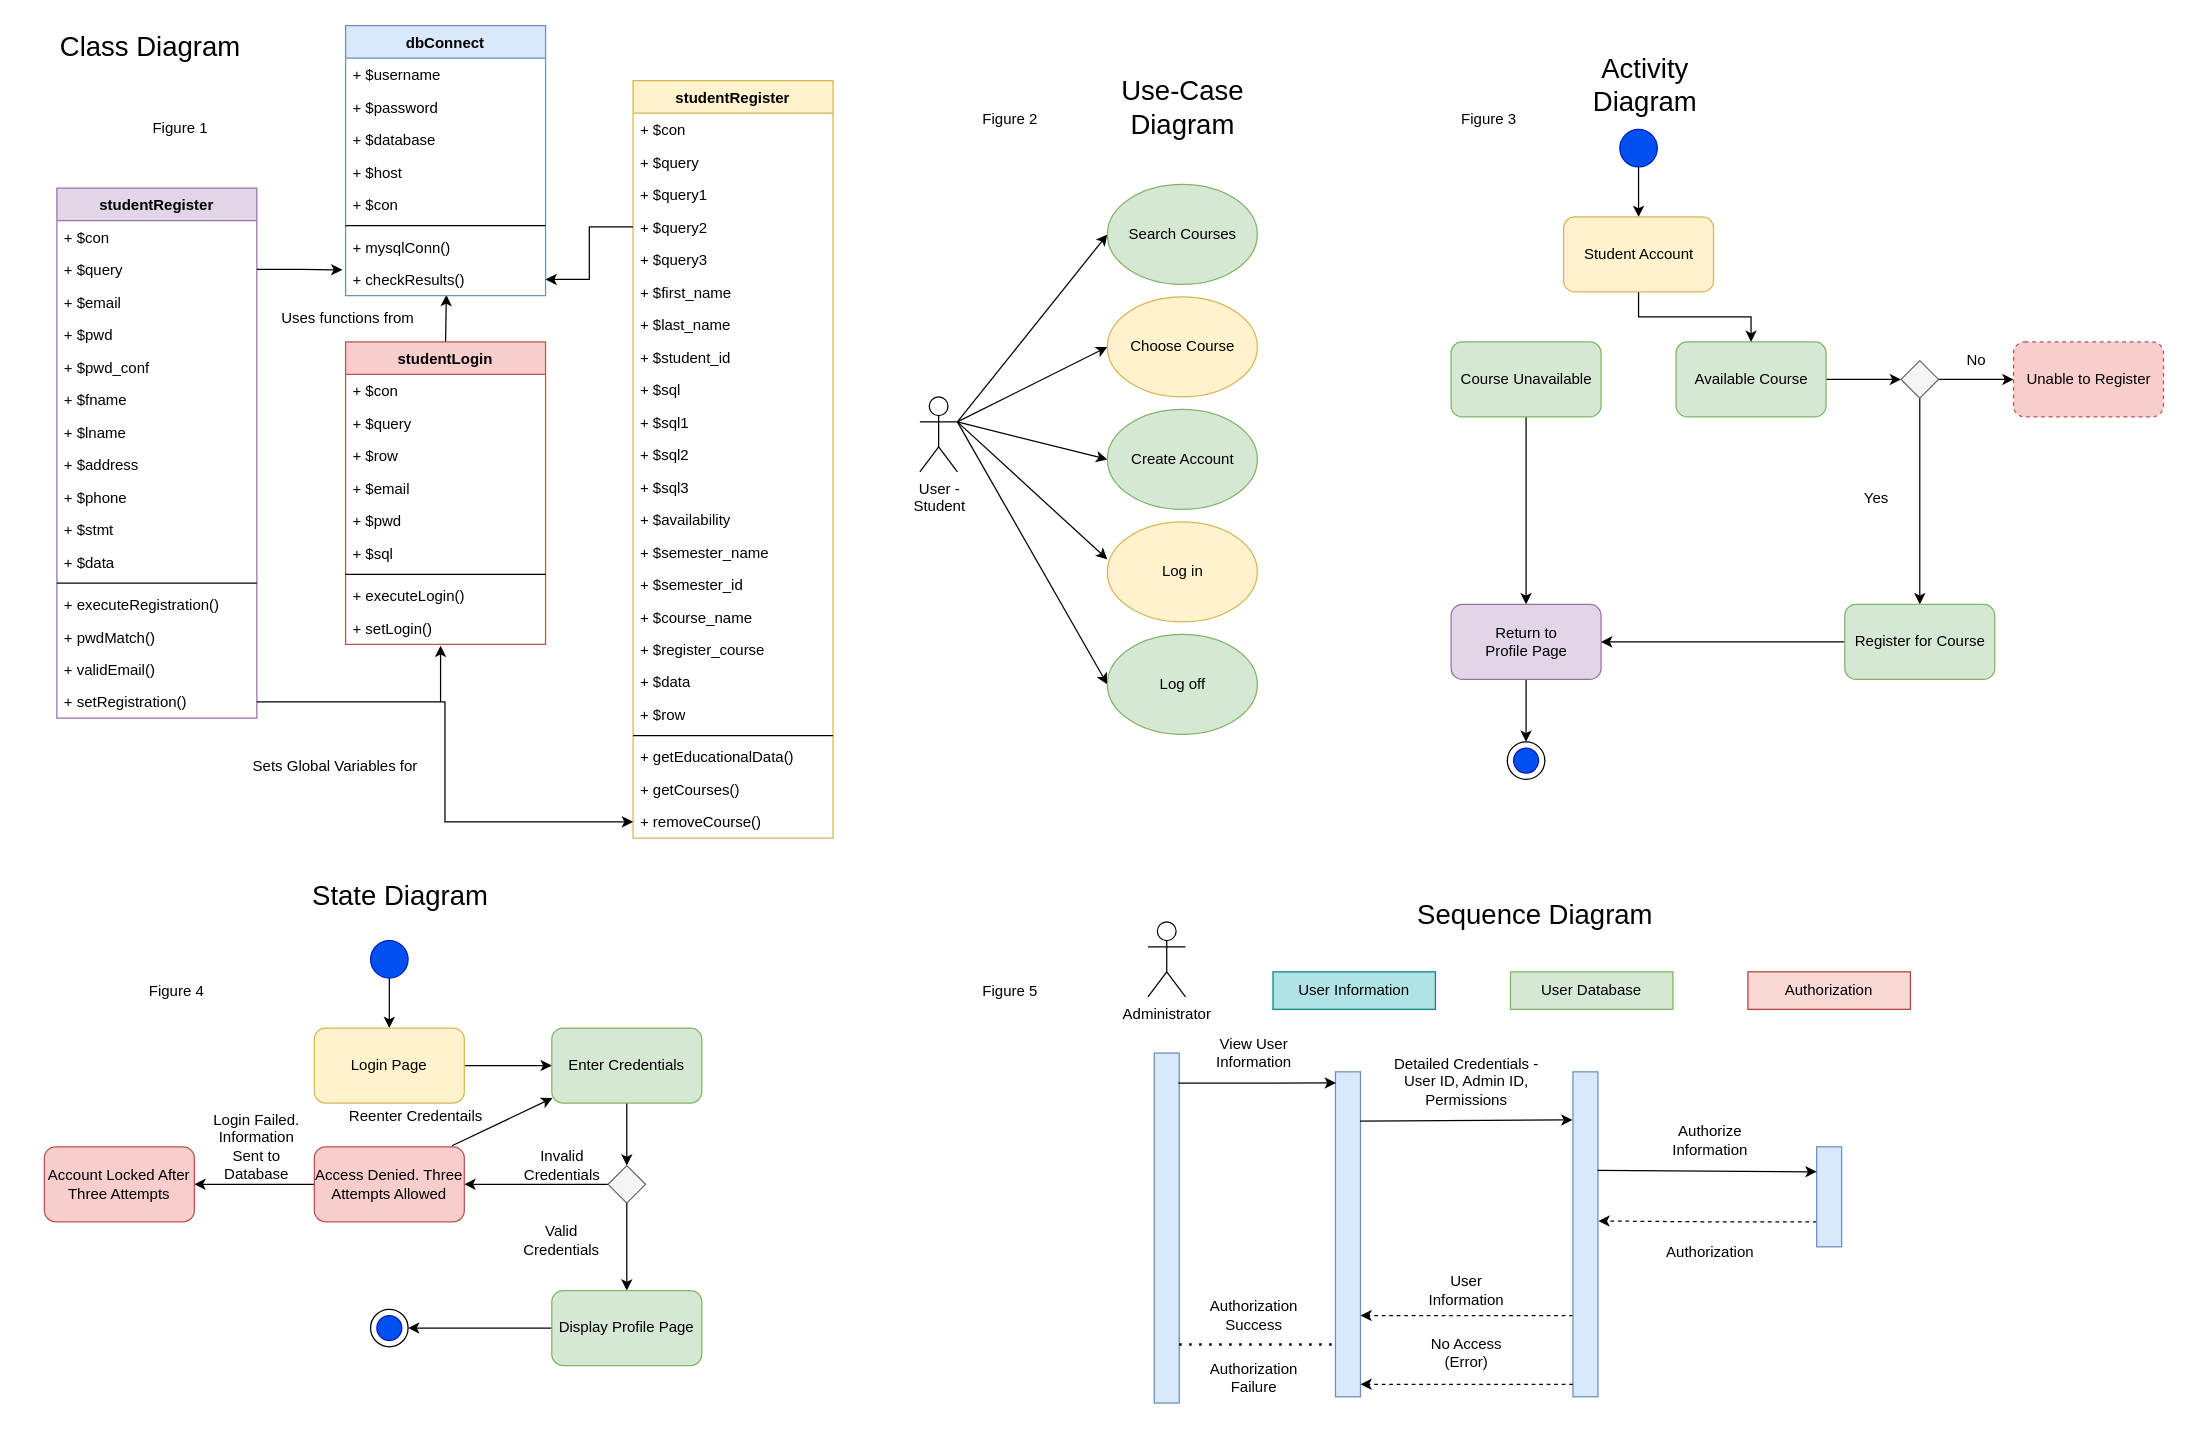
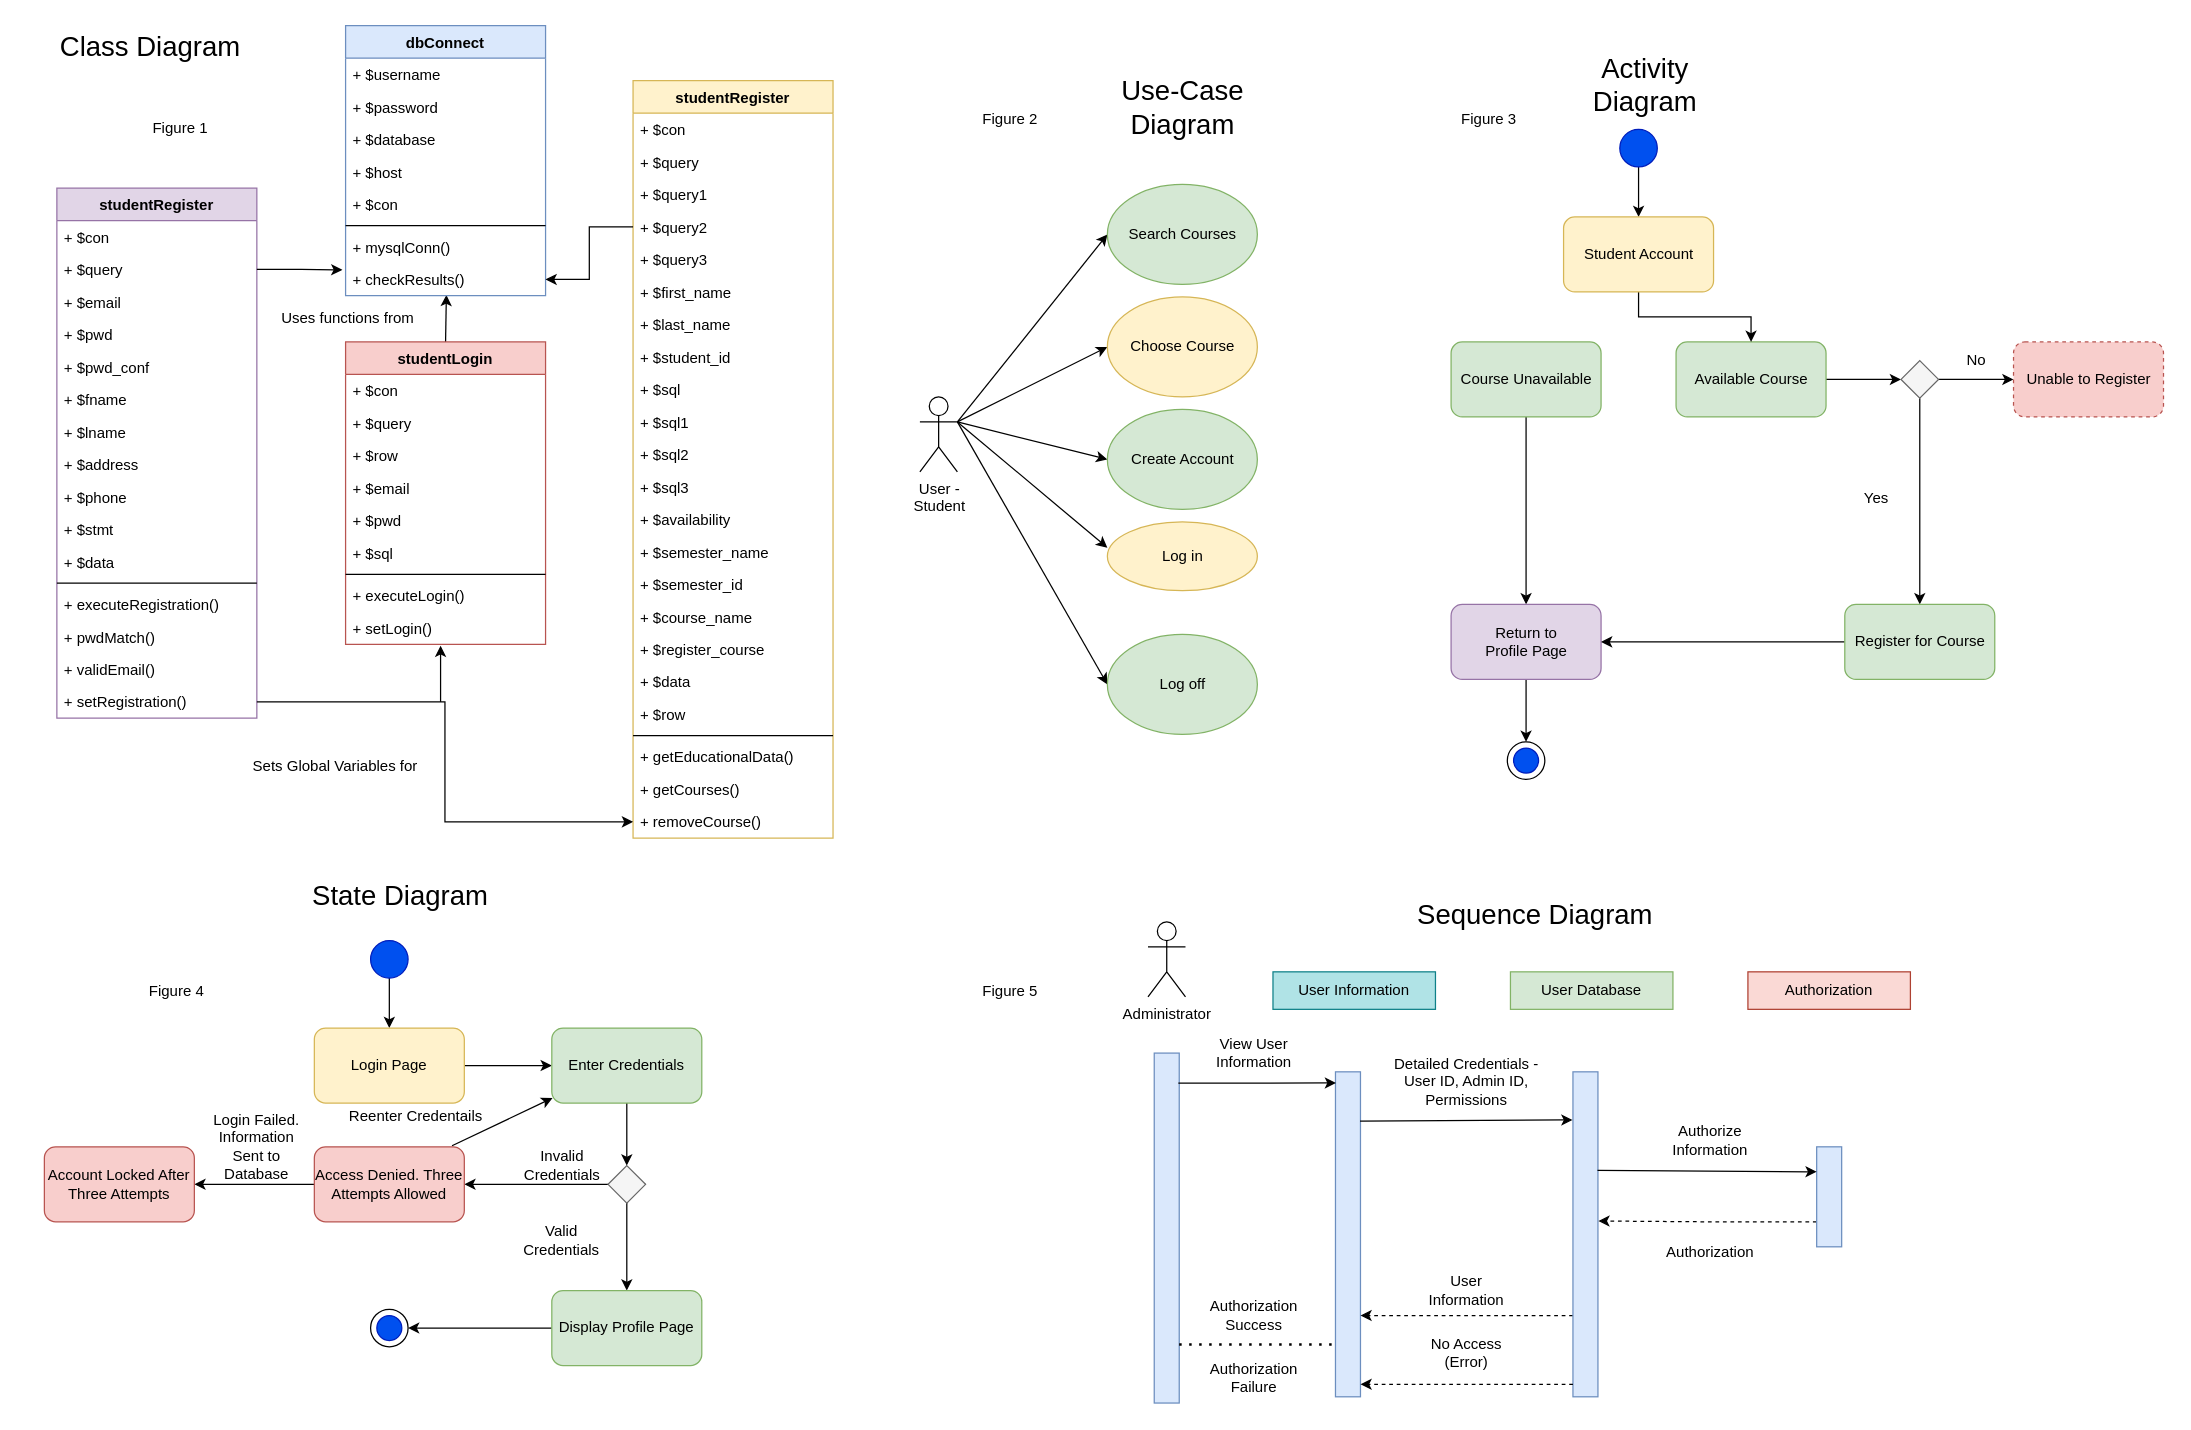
(1183, 572) -> (1183, 556)
